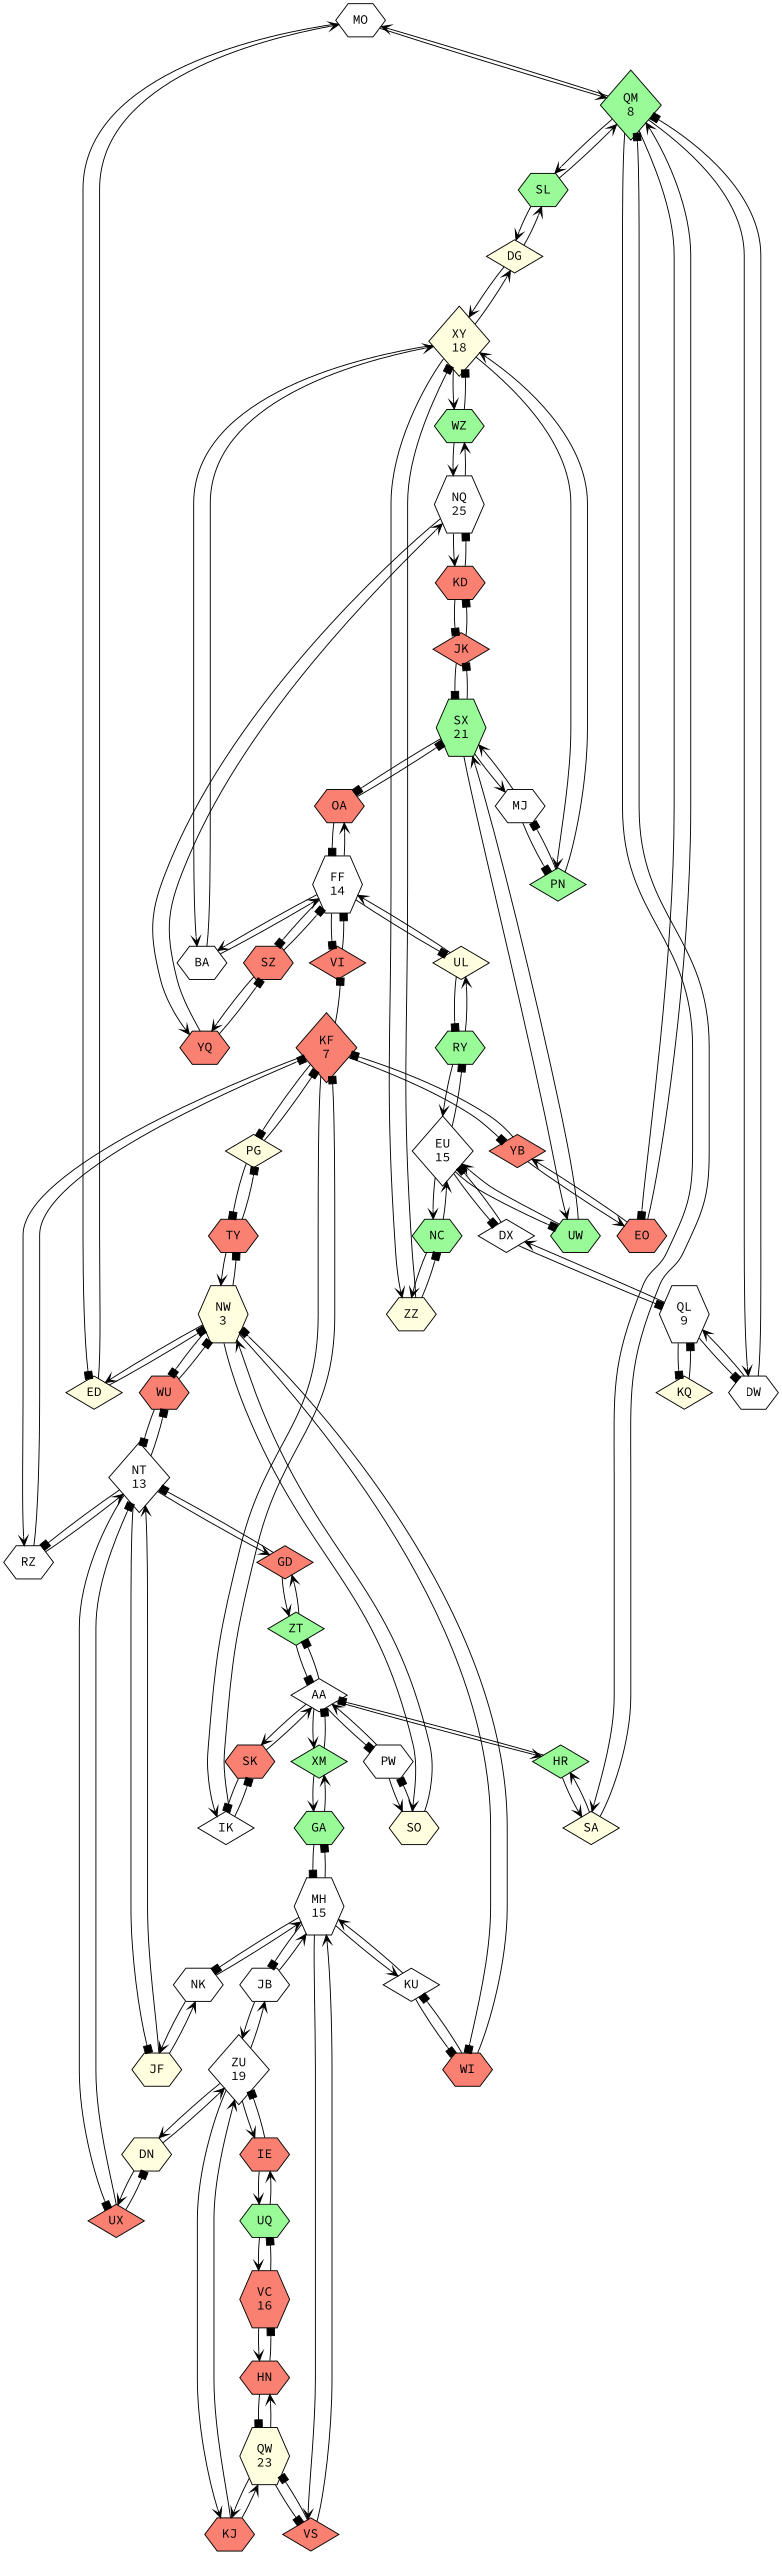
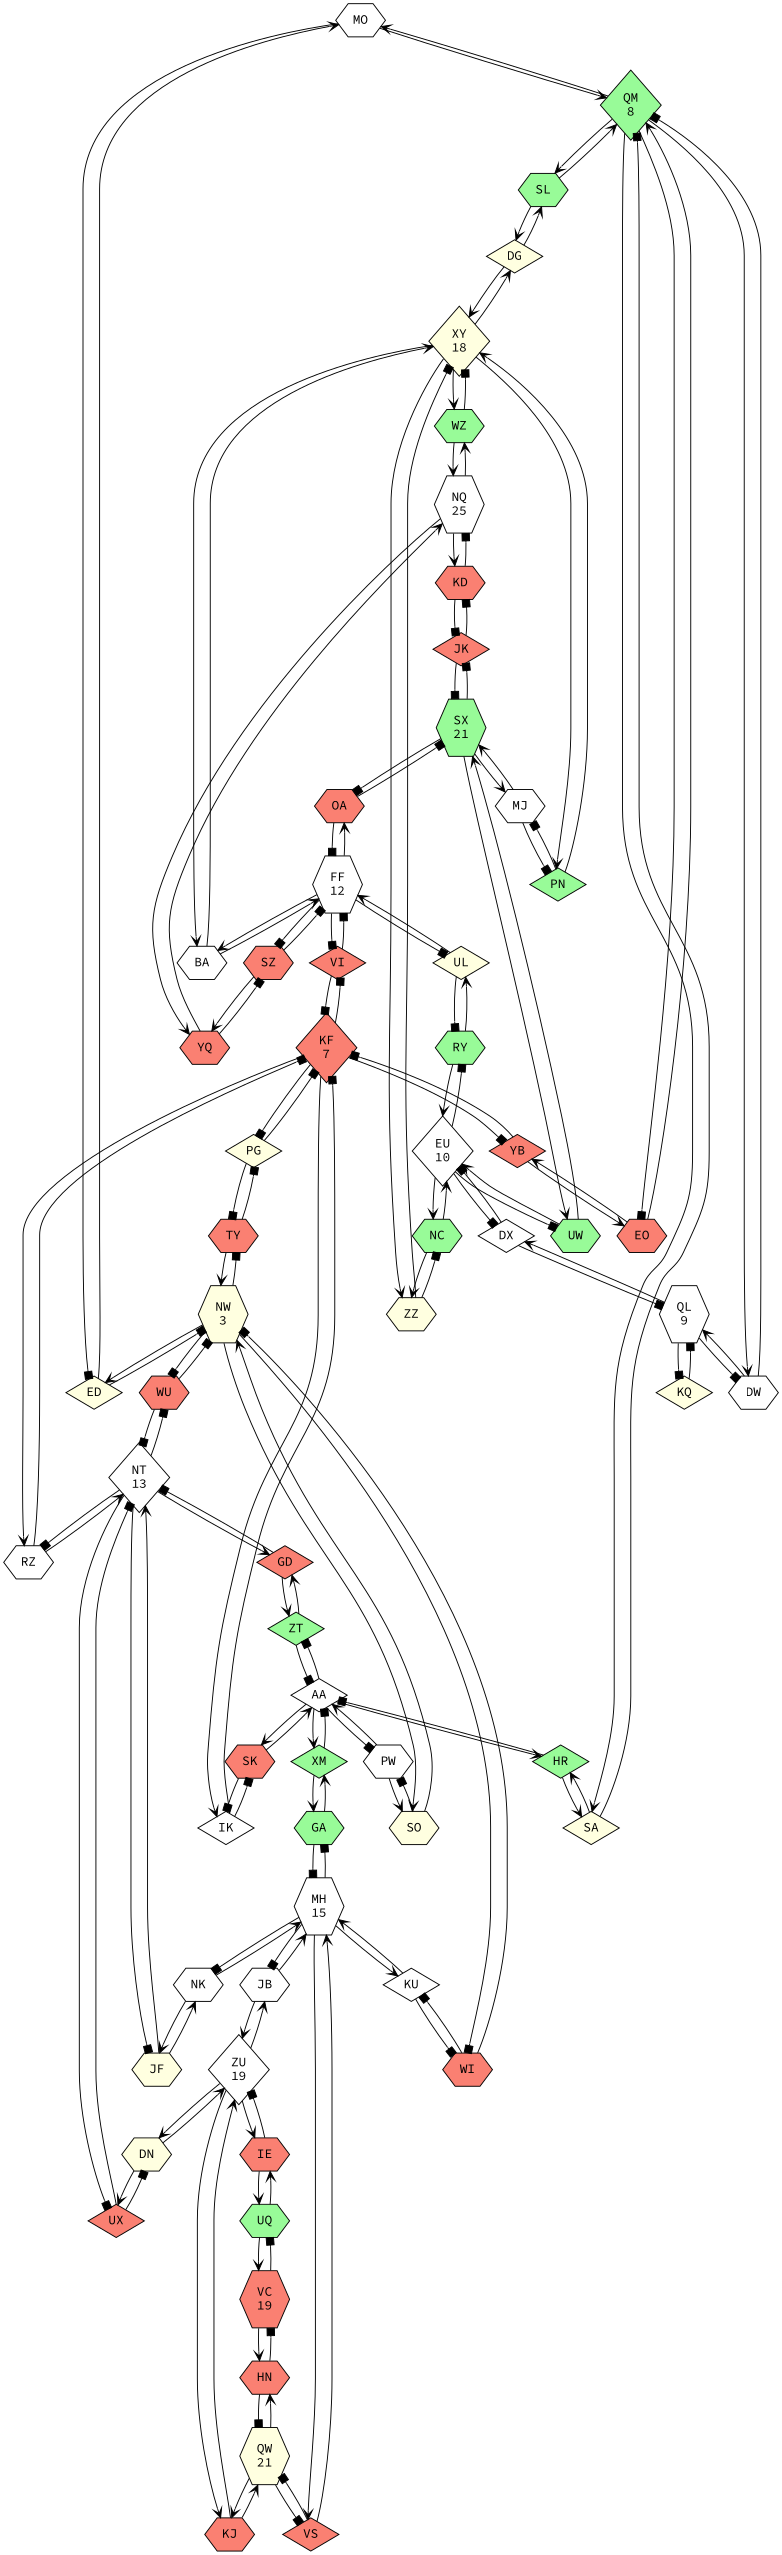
(338, 885) -> (338, 885)
none -> (328, 991)
(443, 1151) -> (443, 1151)
(265, 2299) -> (265, 2299)
(265, 2456) -> (265, 2456)
